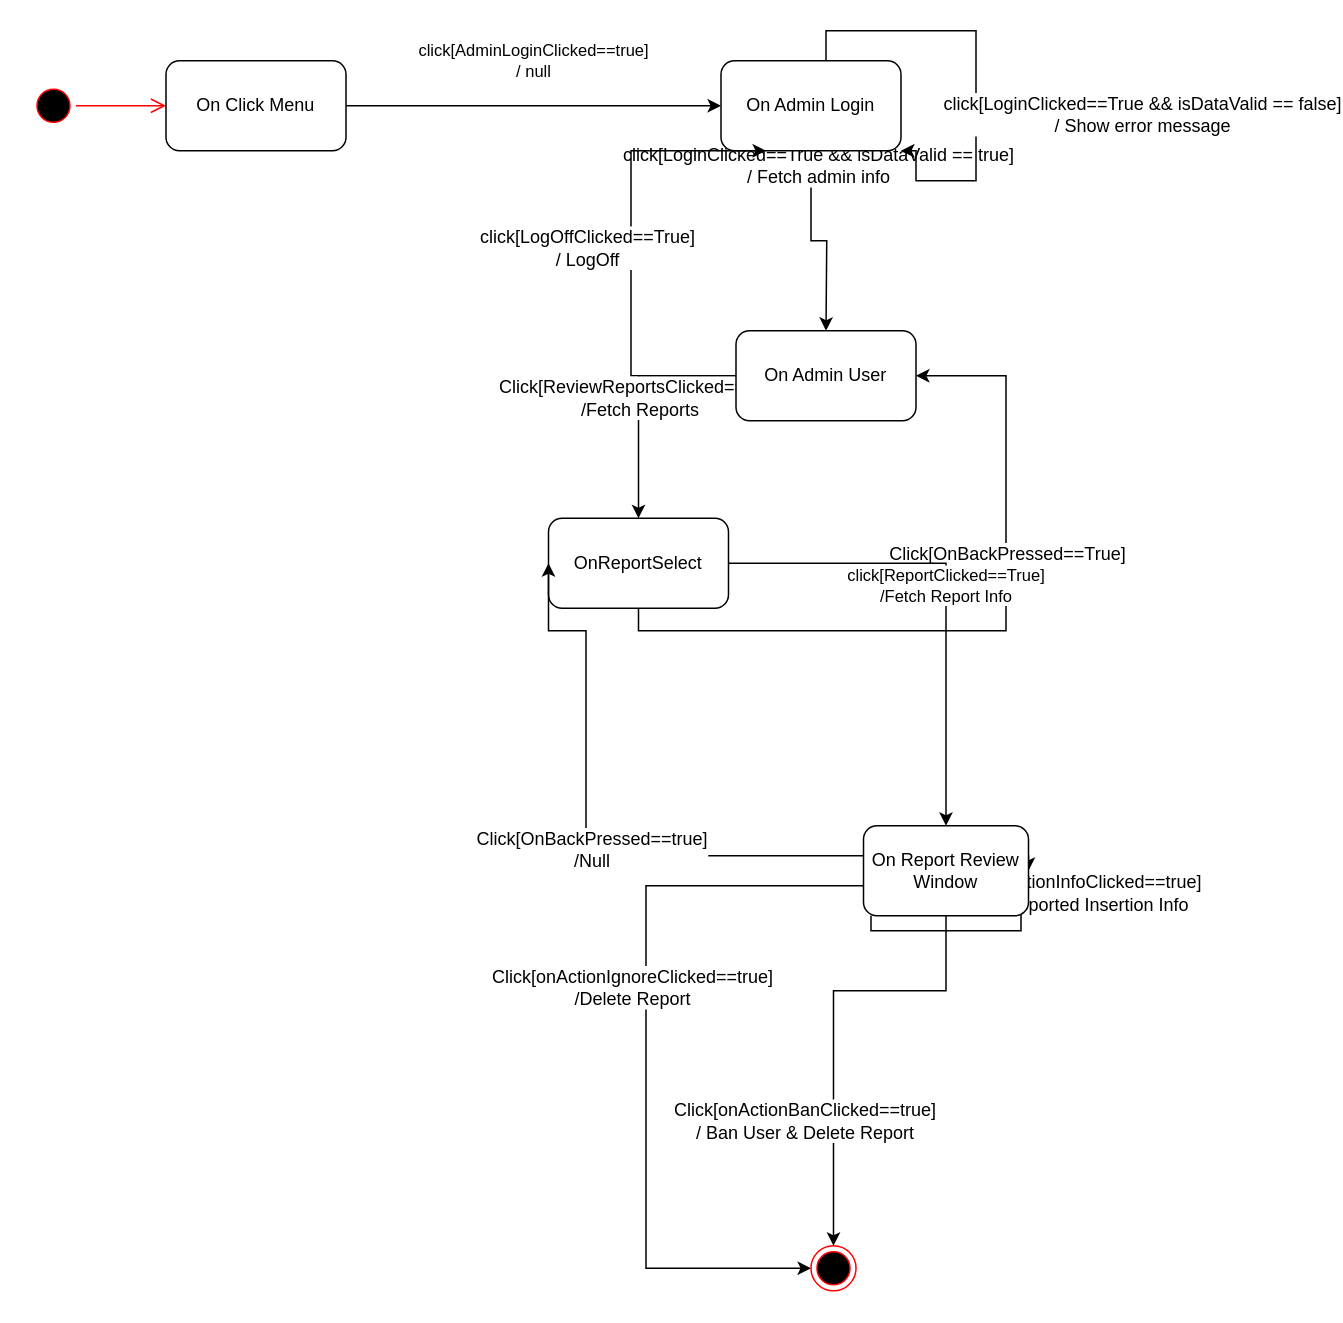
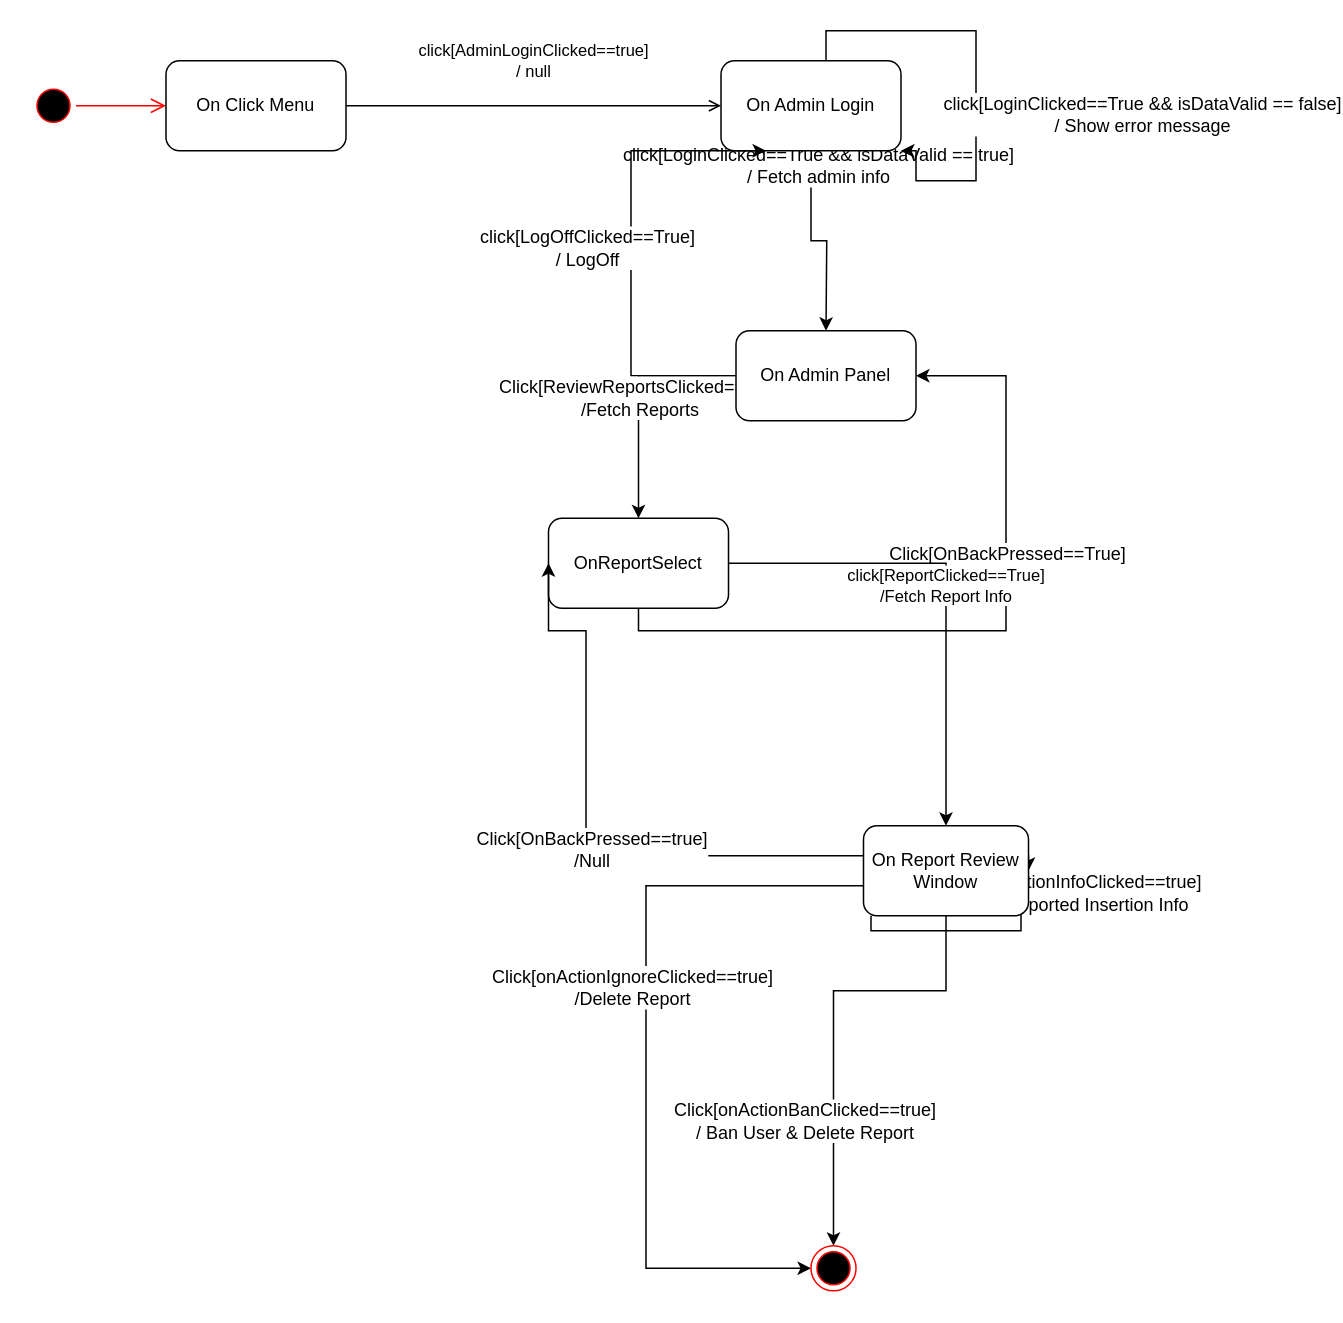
(709, 106) -> (711, 106)
(826, 376) -> (826, 376)
